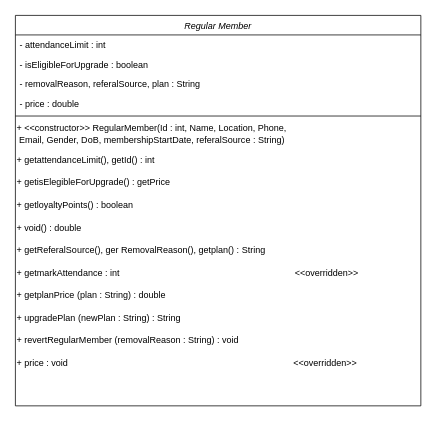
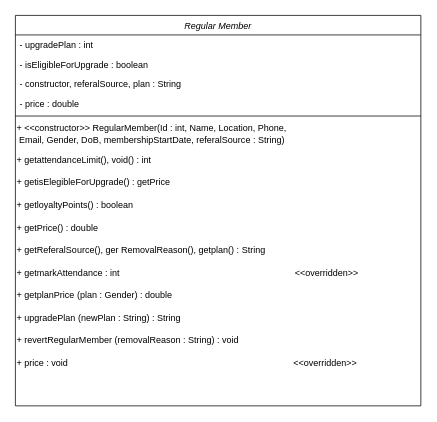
(69, 45) -> (60, 45)
(119, 84) -> (115, 84)
(100, 160) -> (96, 160)
(53, 228) -> (63, 228)
(100, 295) -> (101, 295)
